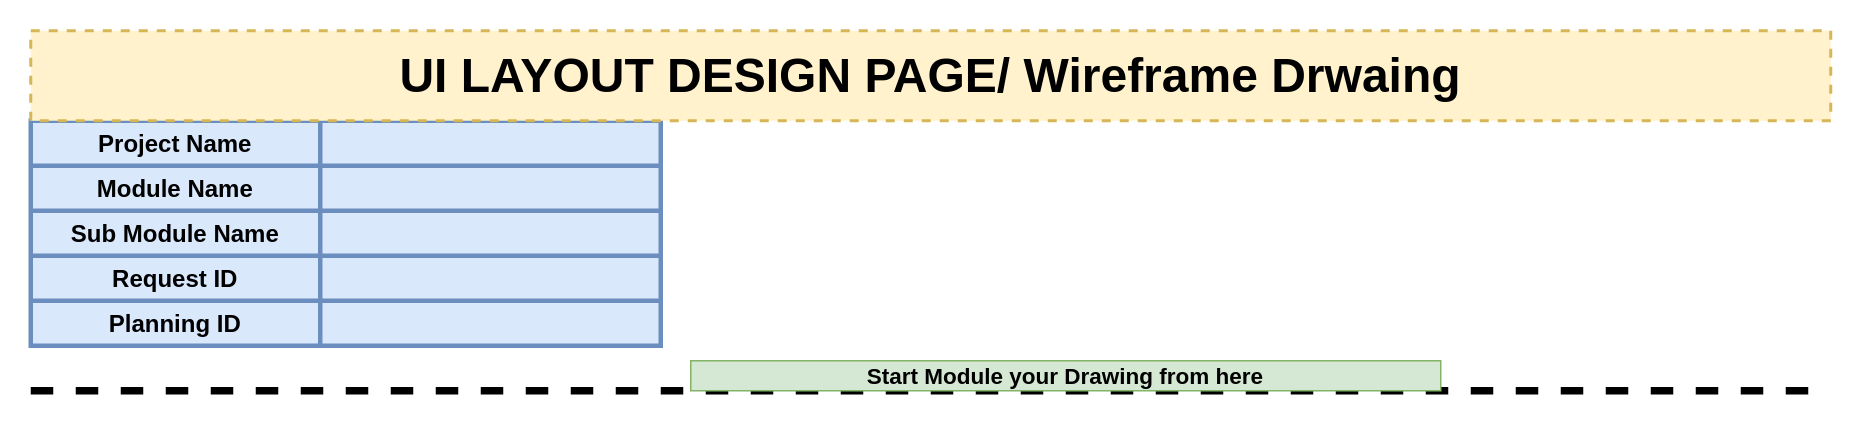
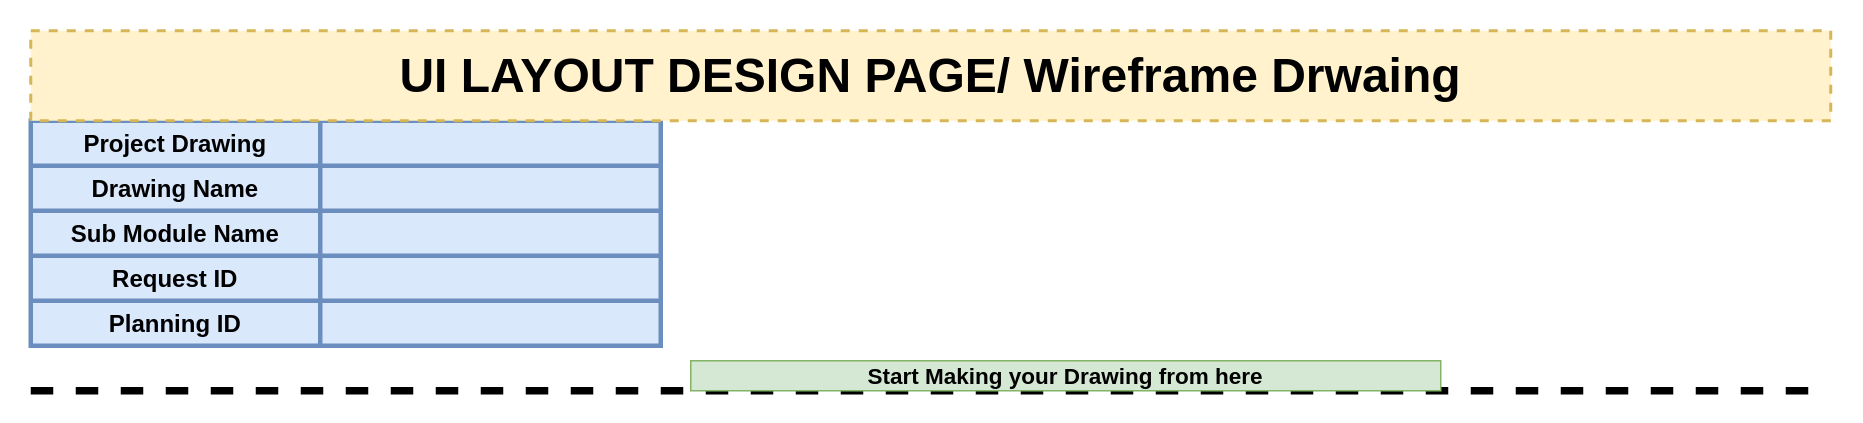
(176, 143) -> (176, 143)
(176, 188) -> (176, 188)
(1066, 376) -> (1066, 376)
